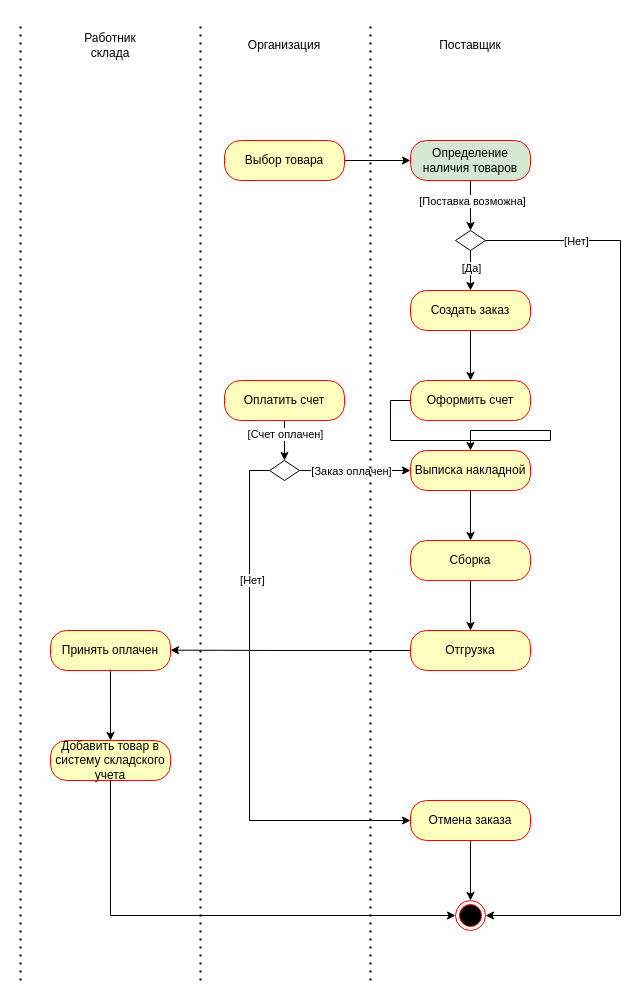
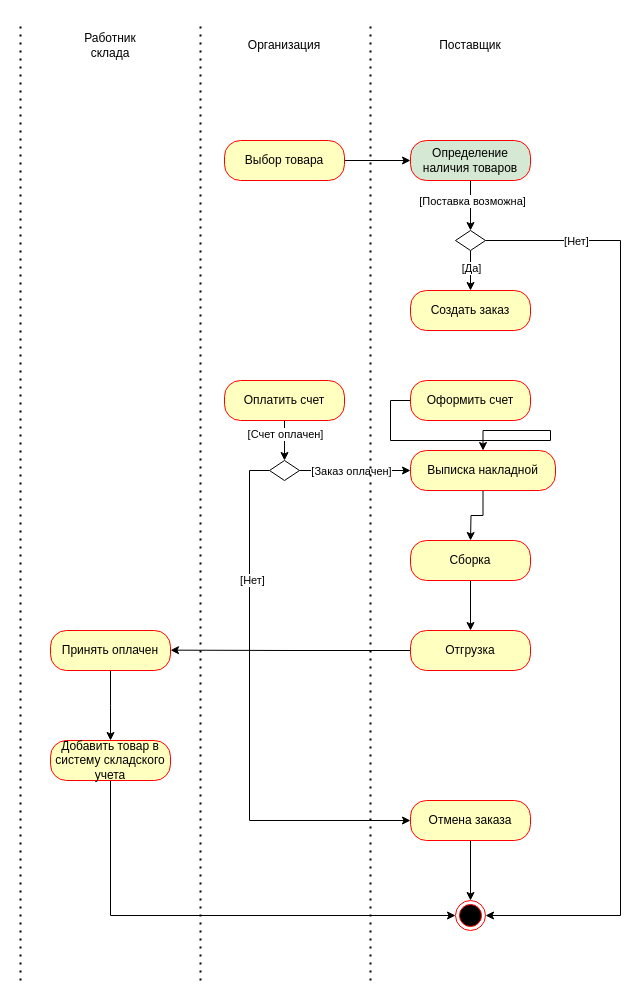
(471, 352) -> none
(471, 471) -> (483, 471)
